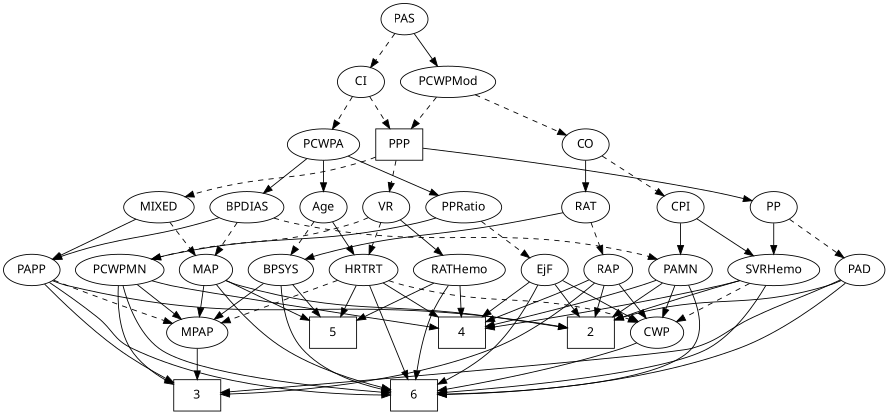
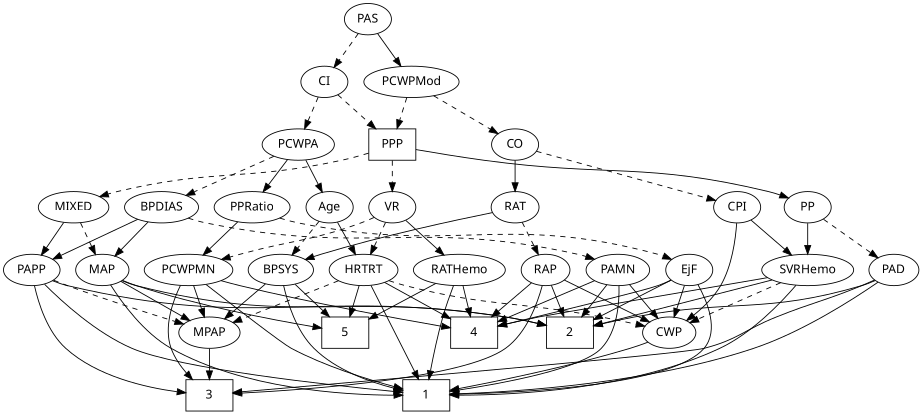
(291, 171) -> (248, 168)
(681, 234) -> (726, 274)
(229, 235) -> (135, 236)
(414, 395) -> (426, 395)
